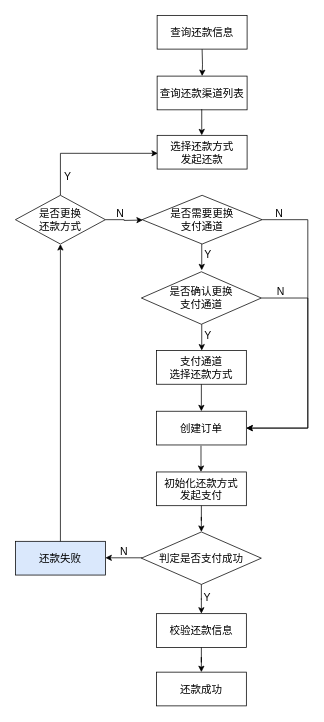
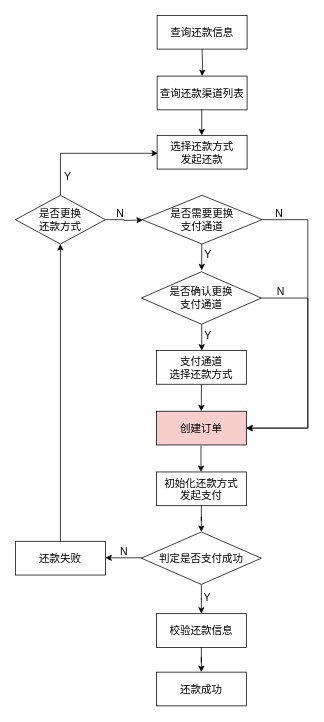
(201, 428) -> (201, 428)
(60, 558) -> (60, 558)
